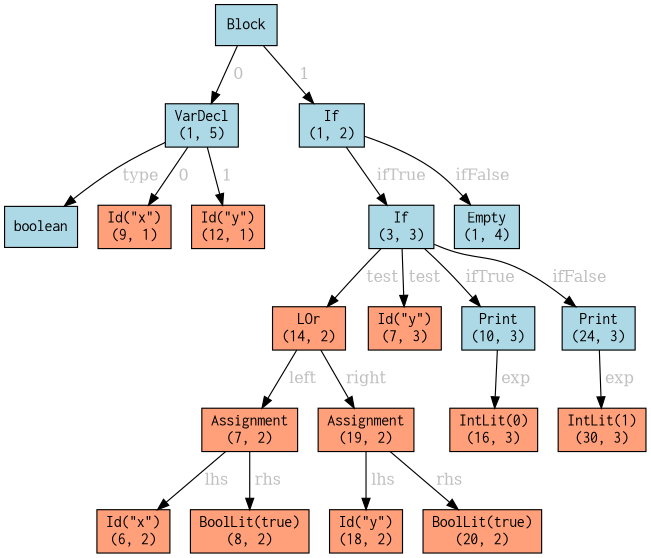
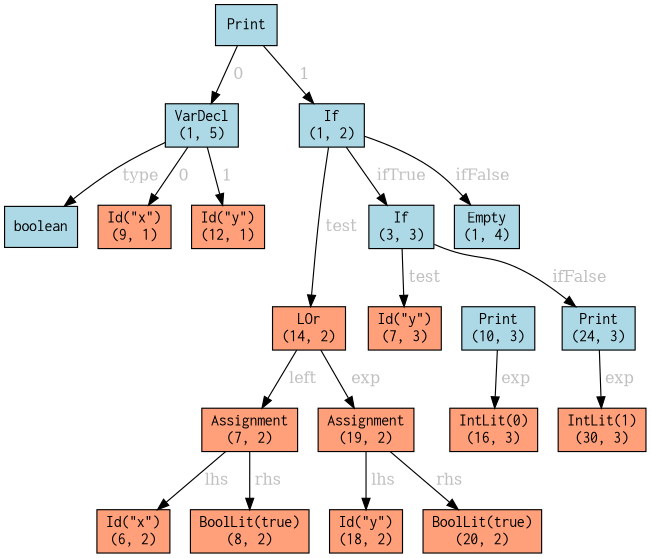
(246, 25) -> (246, 25)
(358, 273) -> (319, 221)
(449, 273) -> none
(364, 379) -> (364, 379)
